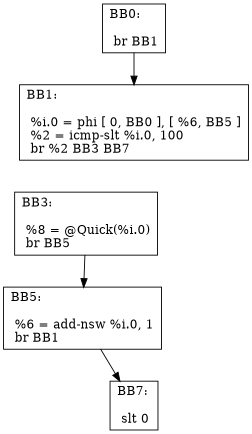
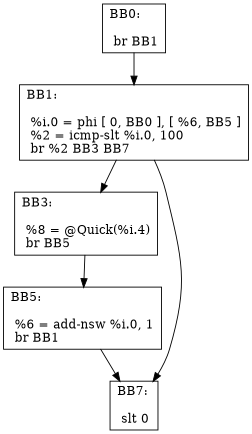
none -> (111, 172)
(86, 230) -> (86, 230)
none -> (181, 267)
